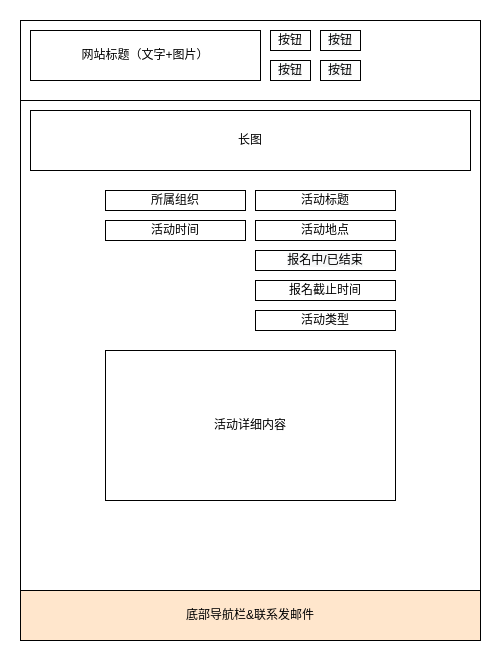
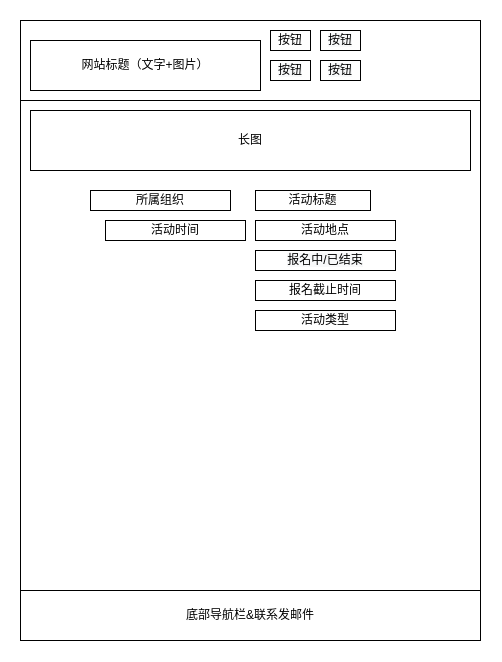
(146, 56) -> (146, 66)
(176, 201) -> (161, 201)
(326, 201) -> (313, 201)
(251, 426) -> none
(251, 616) -> (251, 616)
